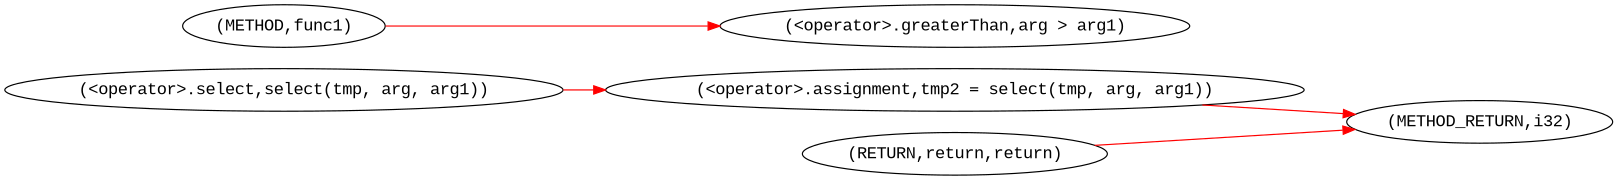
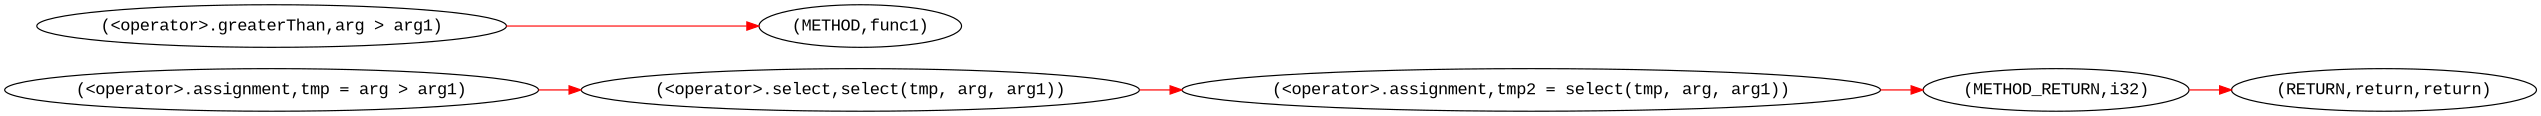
(547, 26) -> (626, 26)
none -> (272, 90)
(1219, 138) -> (2204, 90)
